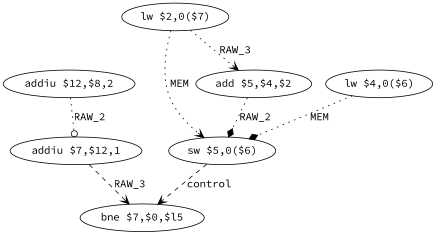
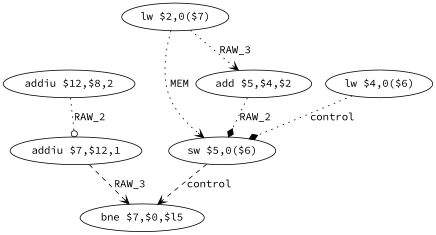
(320, 117) -> (332, 117)
